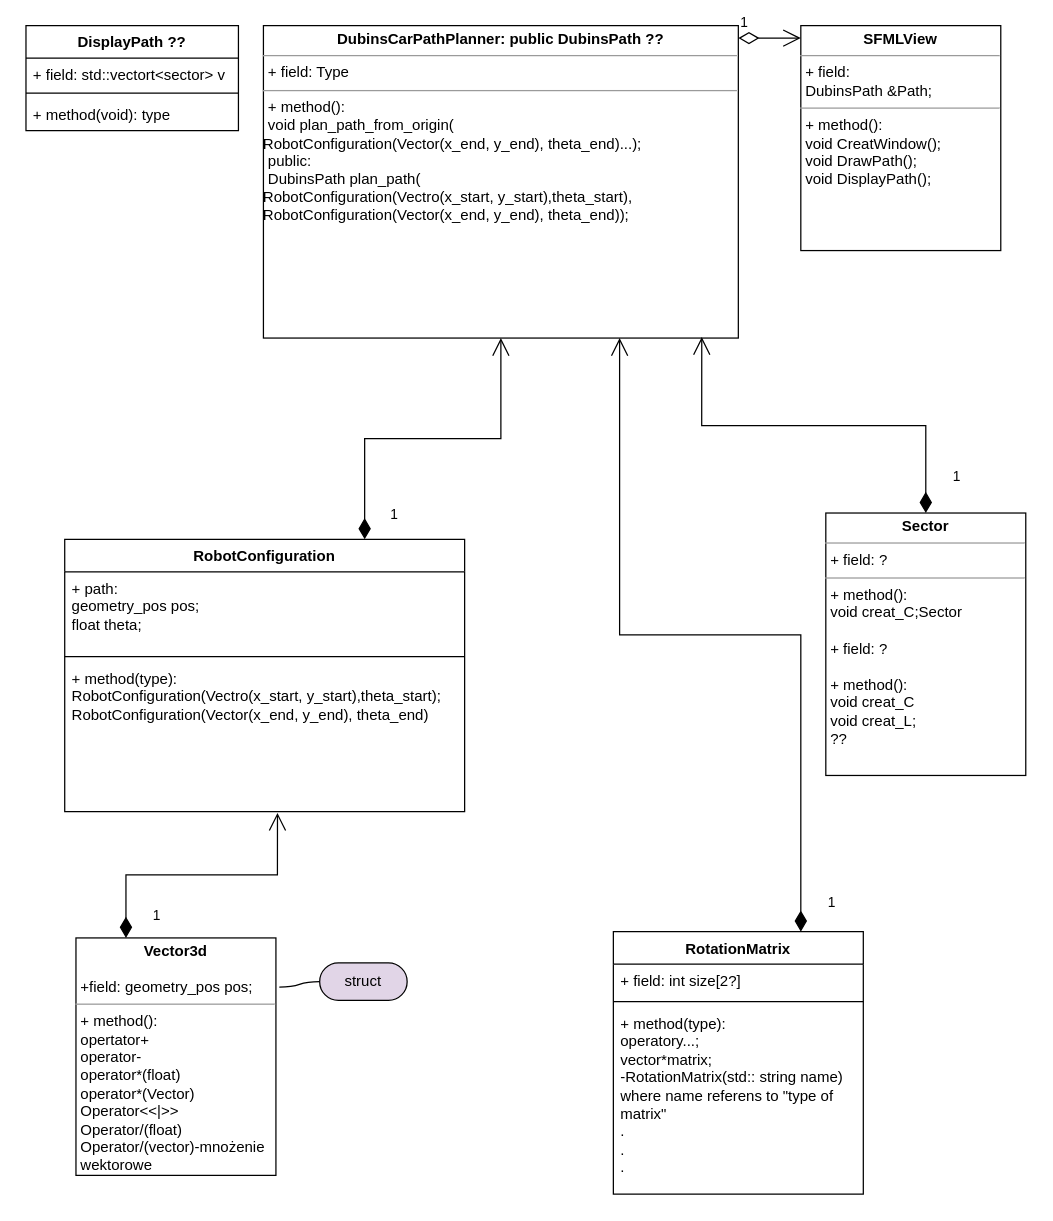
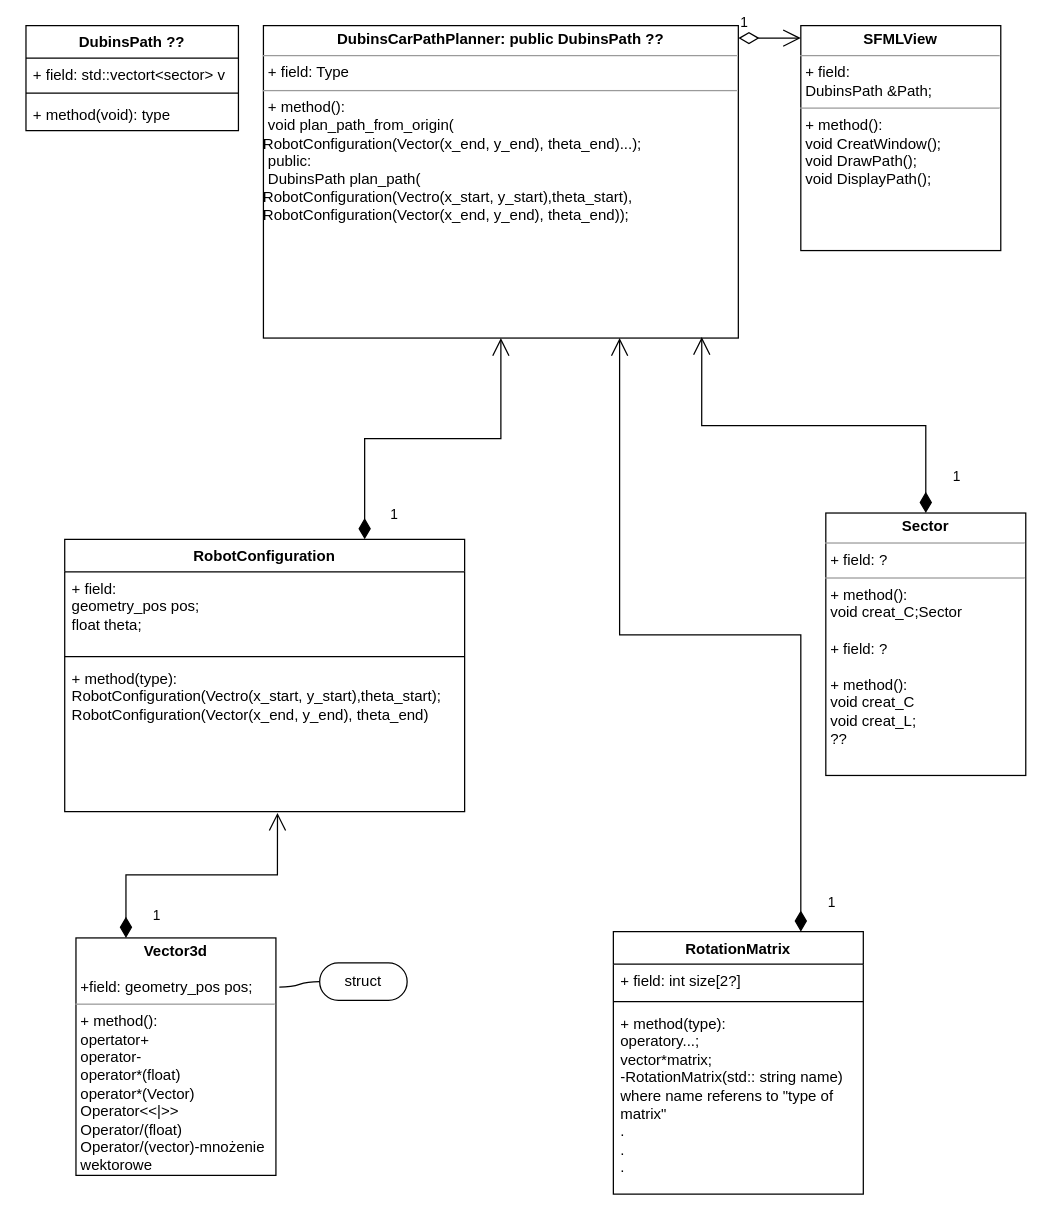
(132, 43) -> (132, 43)
(139, 608) -> (139, 608)
(363, 982) -> (363, 982)
